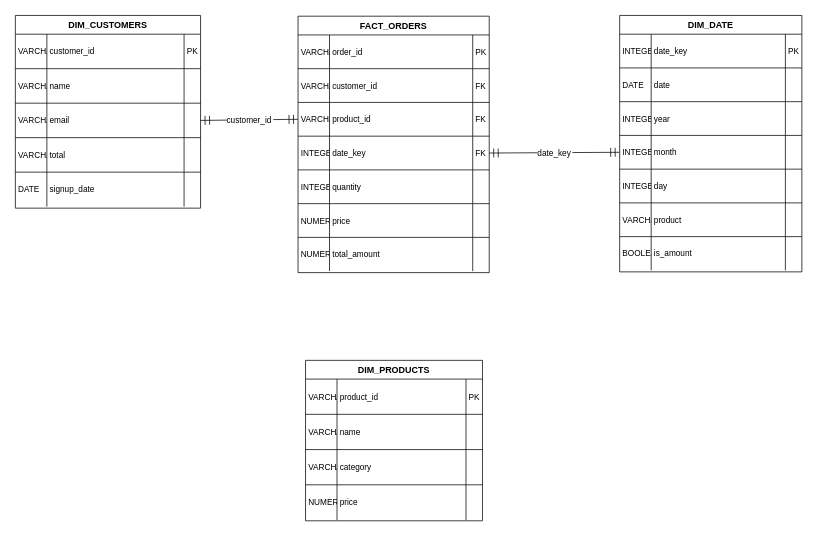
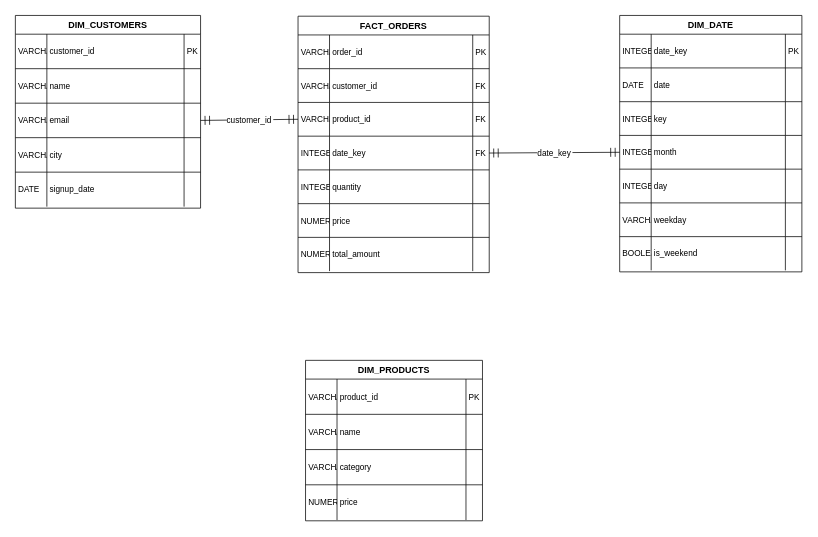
(663, 119) -> (661, 119)
(60, 155) -> (58, 155)
(670, 220) -> (670, 220)
(674, 254) -> (676, 254)
